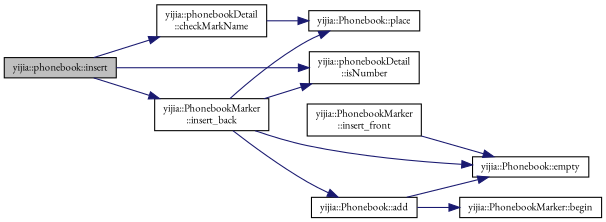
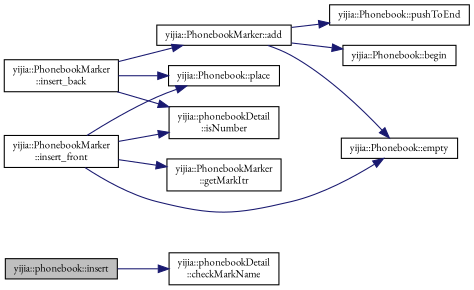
none -> (399, 15)
(282, 21) -> (130, 110)
(207, 68) -> (138, 138)
(121, 87) -> none
(357, 154) -> none
none -> (224, 175)
(364, 207) -> (224, 35)
(531, 207) -> (399, 55)
